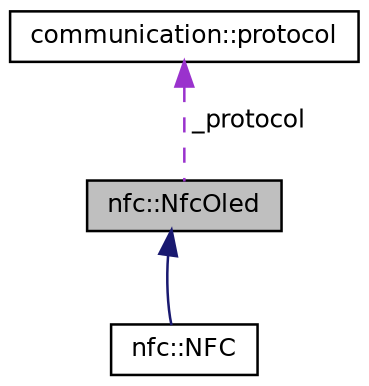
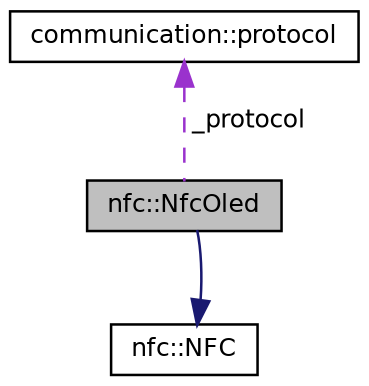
(168, 290) -> (201, 265)
